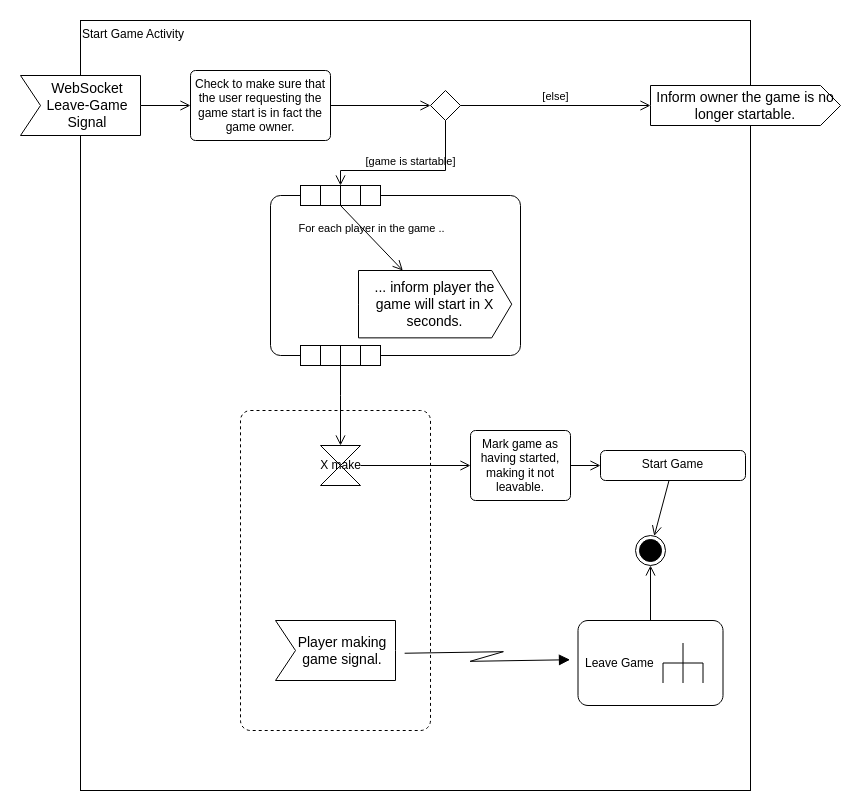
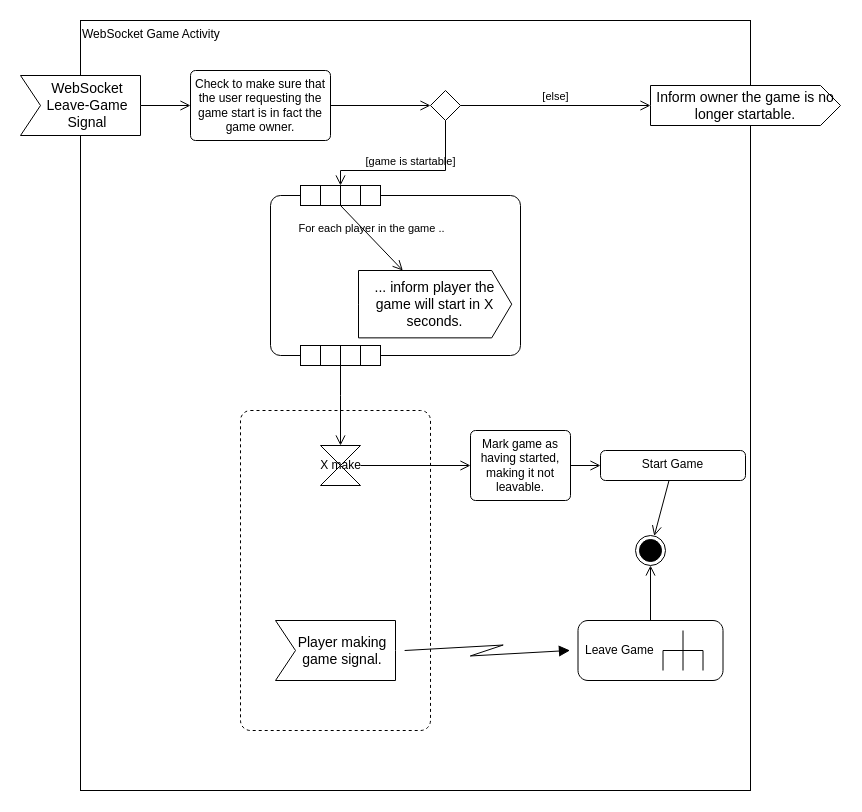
(140, 35) -> (154, 35)
(651, 663) -> (651, 651)
